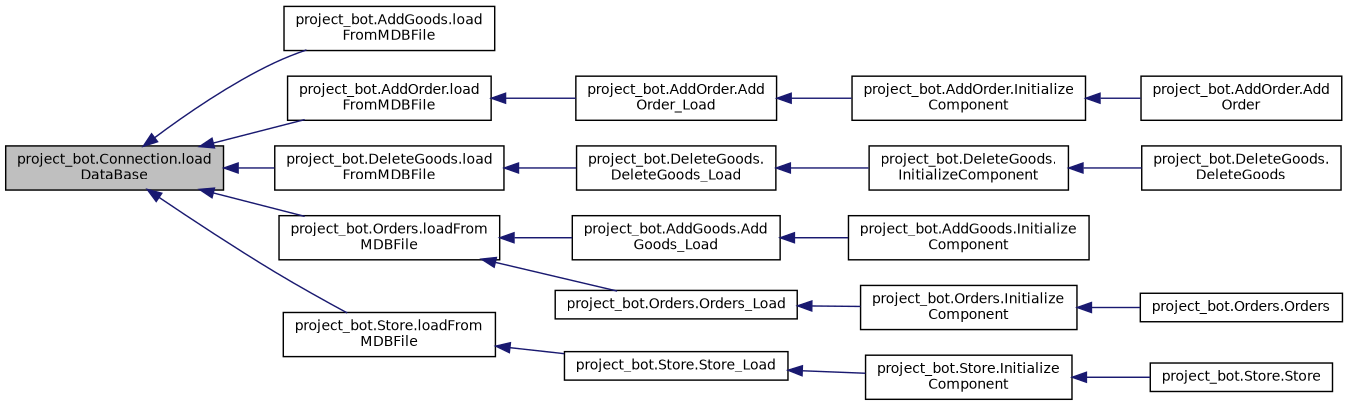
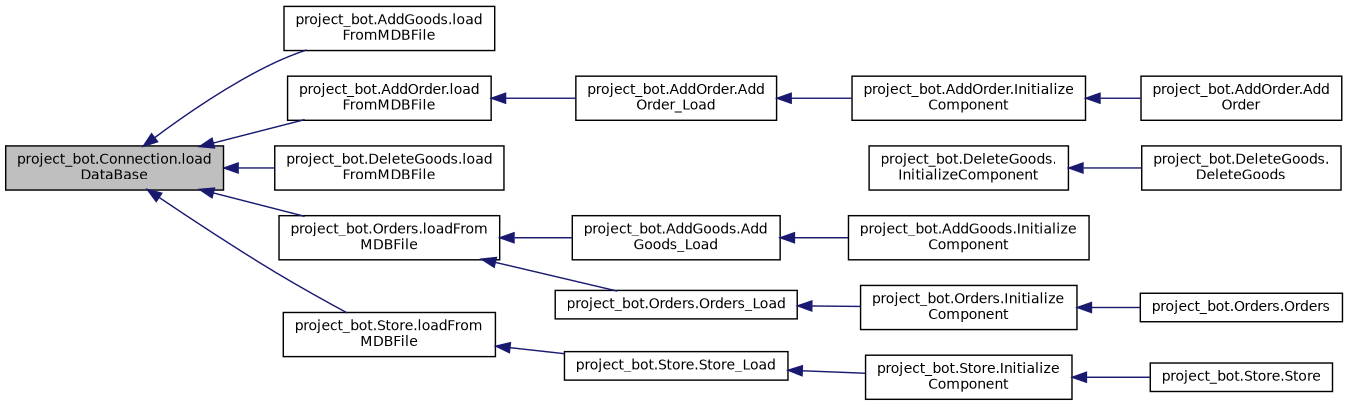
(676, 168) -> none
